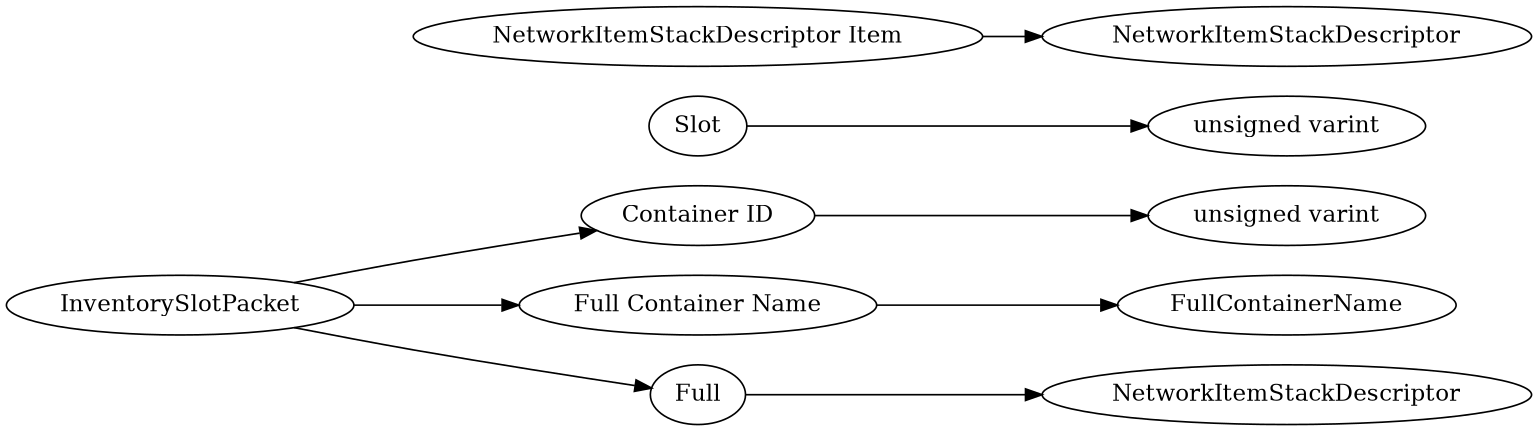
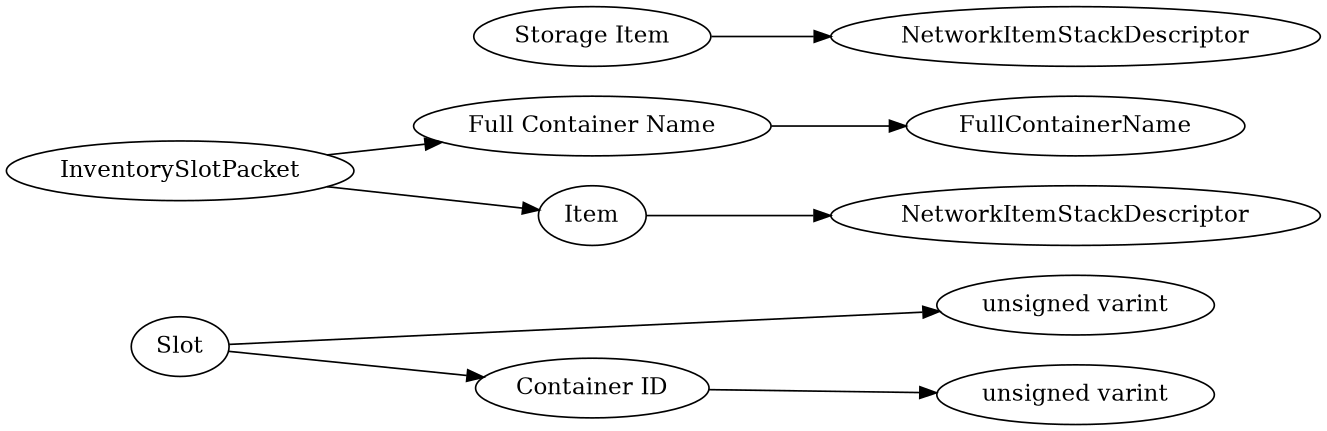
(698, 36) -> (592, 36)
(437, 256) -> (348, 363)
(698, 395) -> (592, 216)
